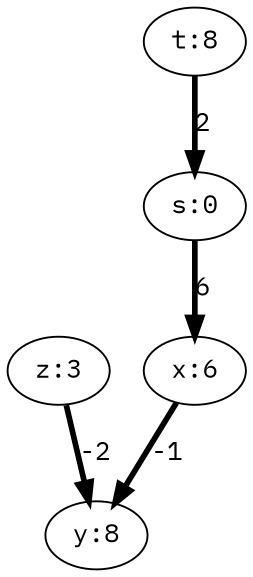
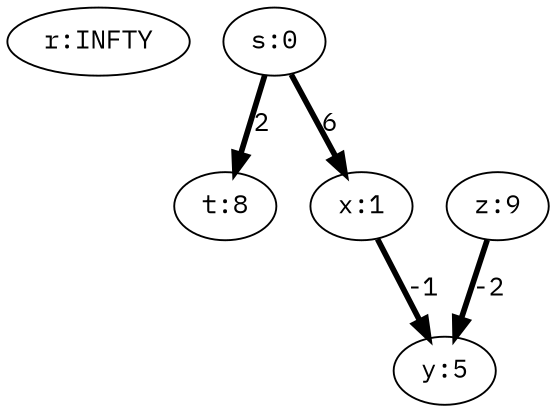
none -> (99, 42)
(195, 114) -> (253, 115)
(59, 371) -> (498, 206)
(195, 371) -> (361, 206)
(96, 535) -> (445, 371)
